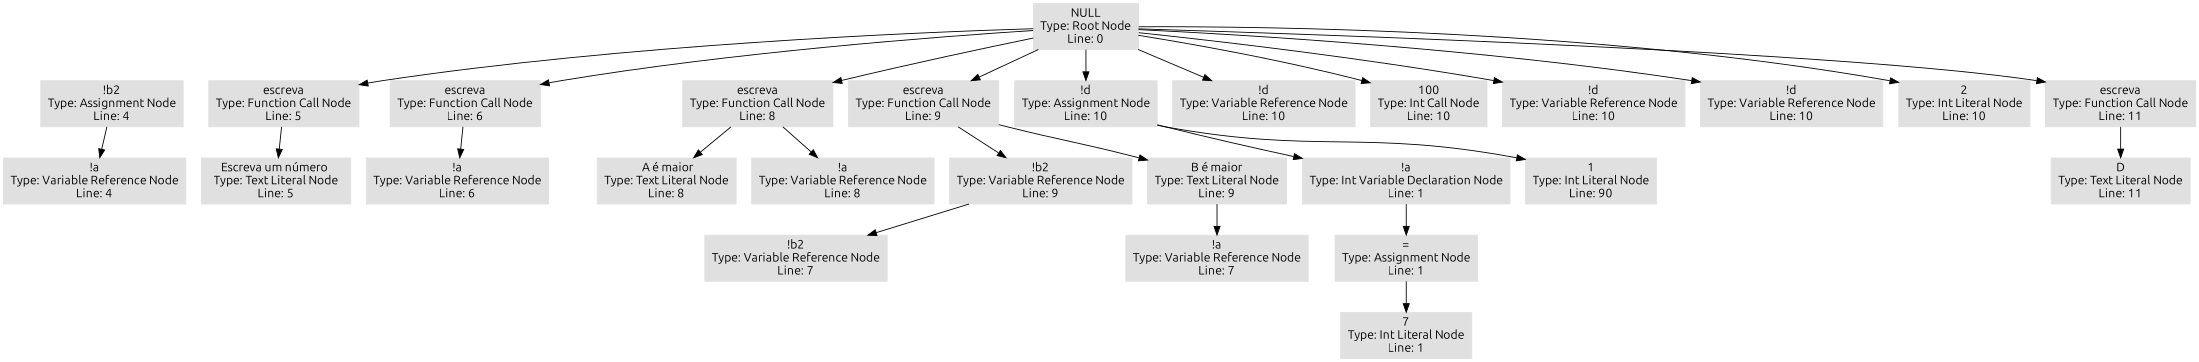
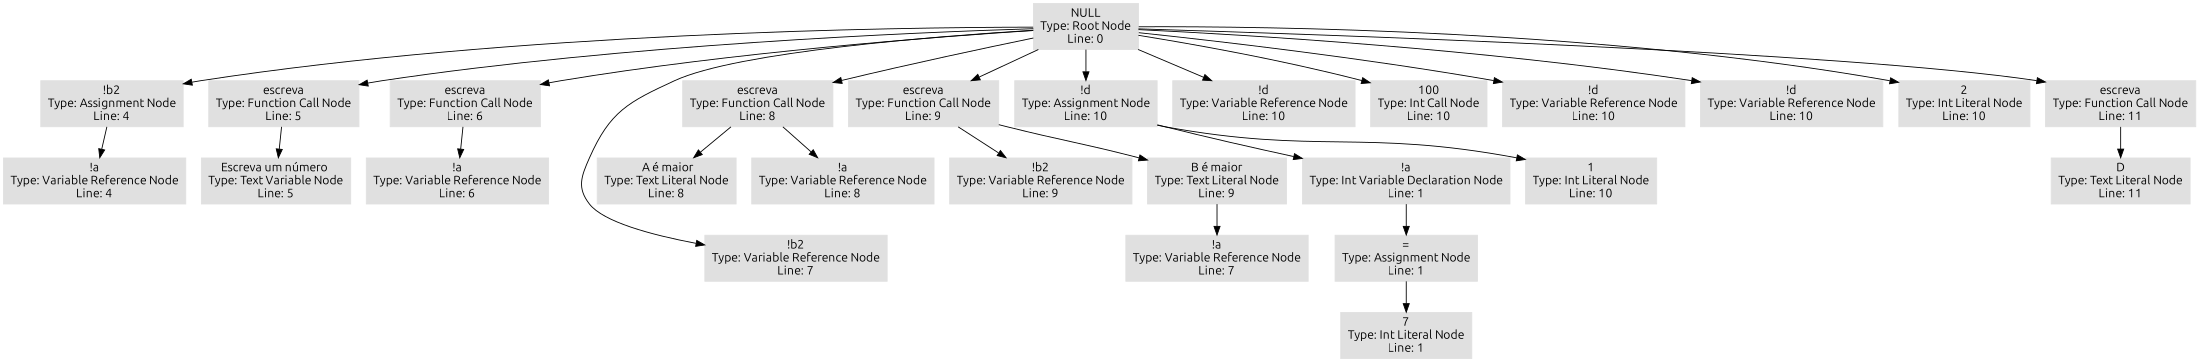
none -> (612, 40)
(276, 181) -> (276, 181)
(1591, 181) -> (1591, 181)
(923, 218) -> (713, 68)
